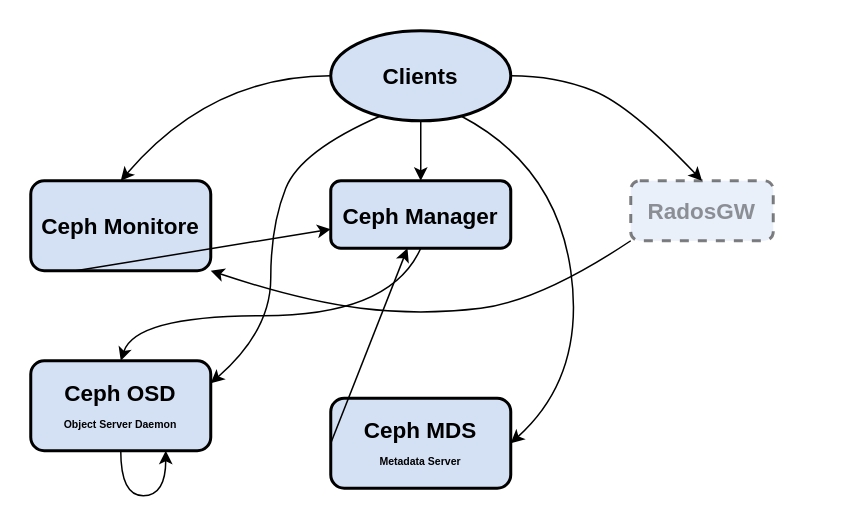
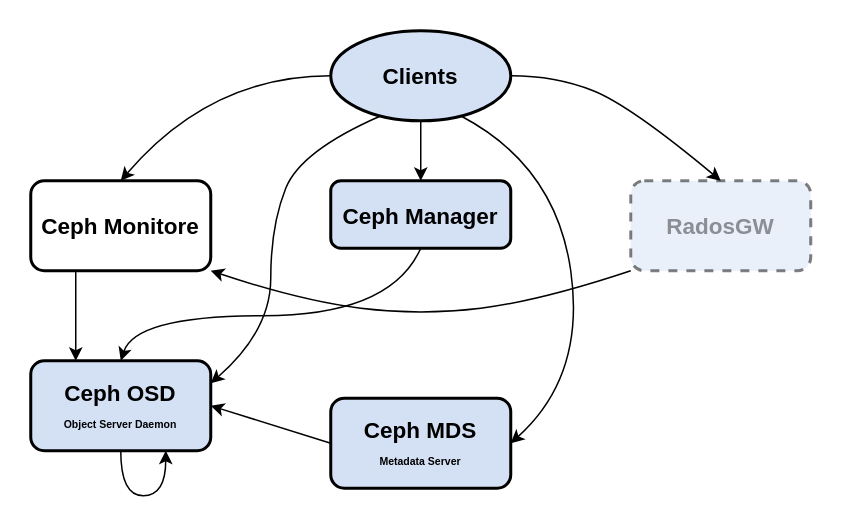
(702, 211) -> (721, 226)
(121, 226) -> (121, 226)
(199, 251) -> (76, 311)
(362, 364) -> (275, 426)
